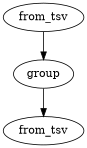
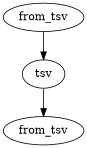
(44, 74) -> (44, 74)
